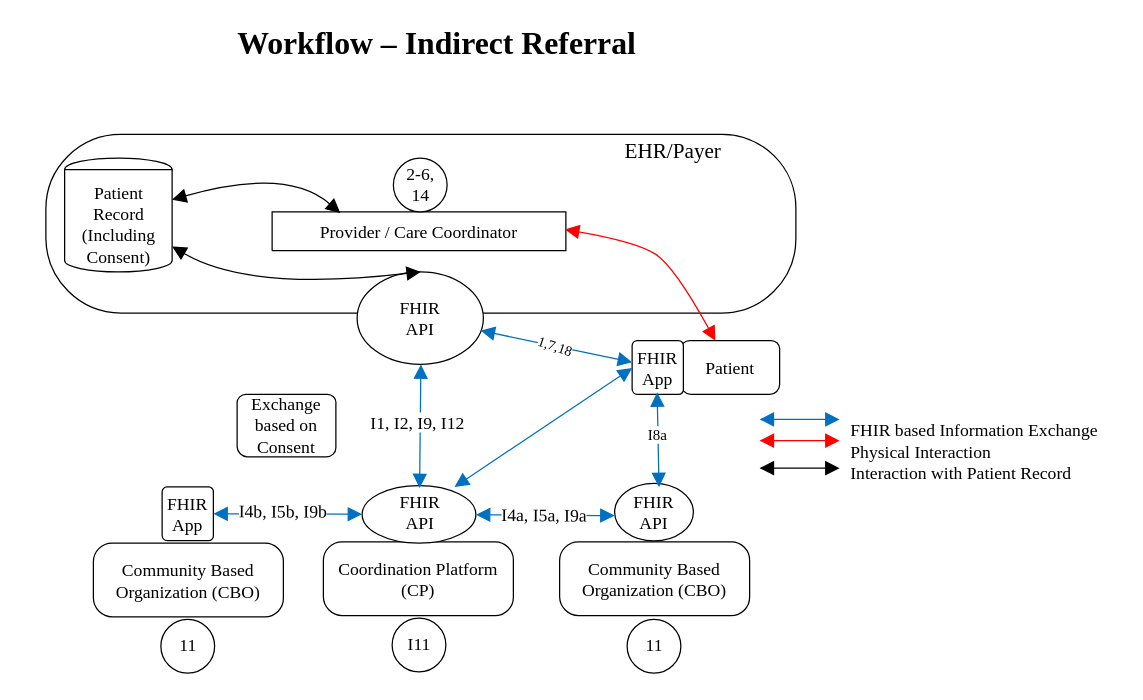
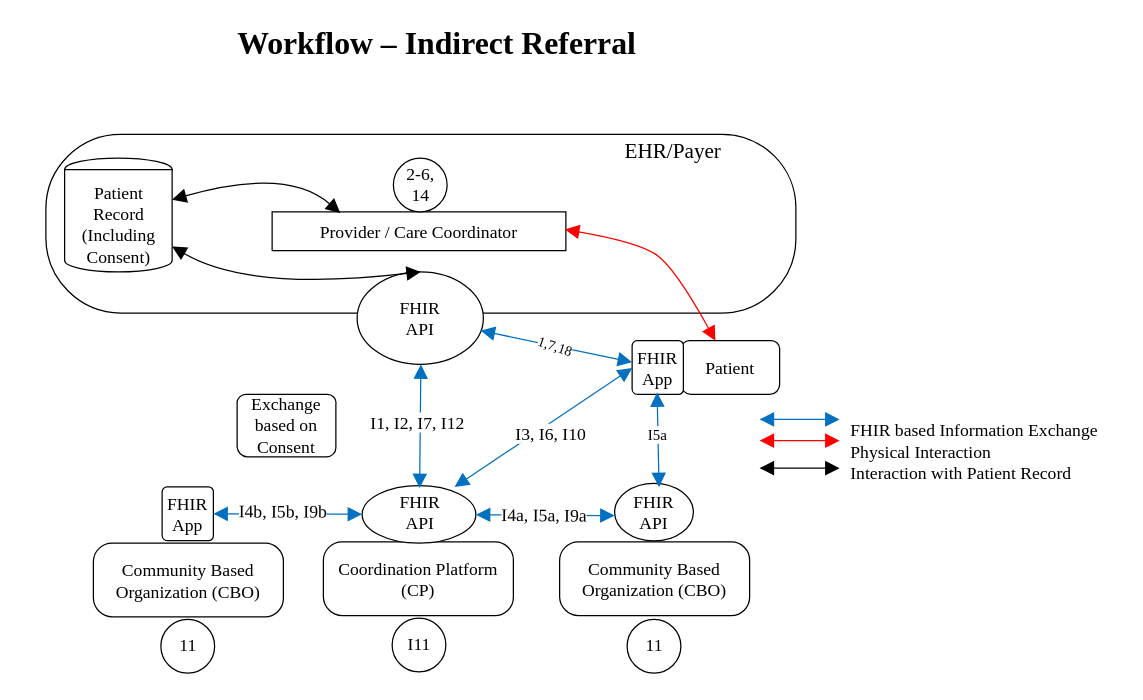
none -> (557, 426)
(426, 431) -> (426, 431)
(661, 436) -> (661, 436)
